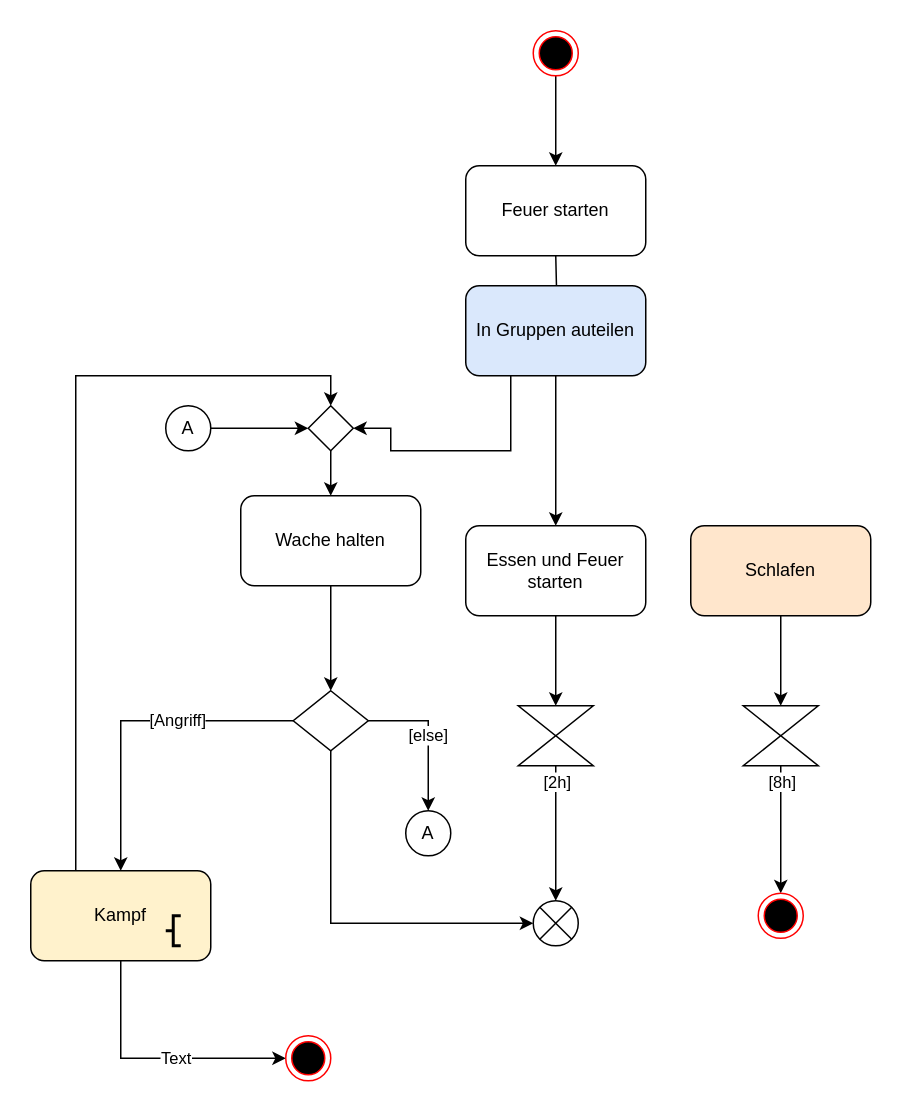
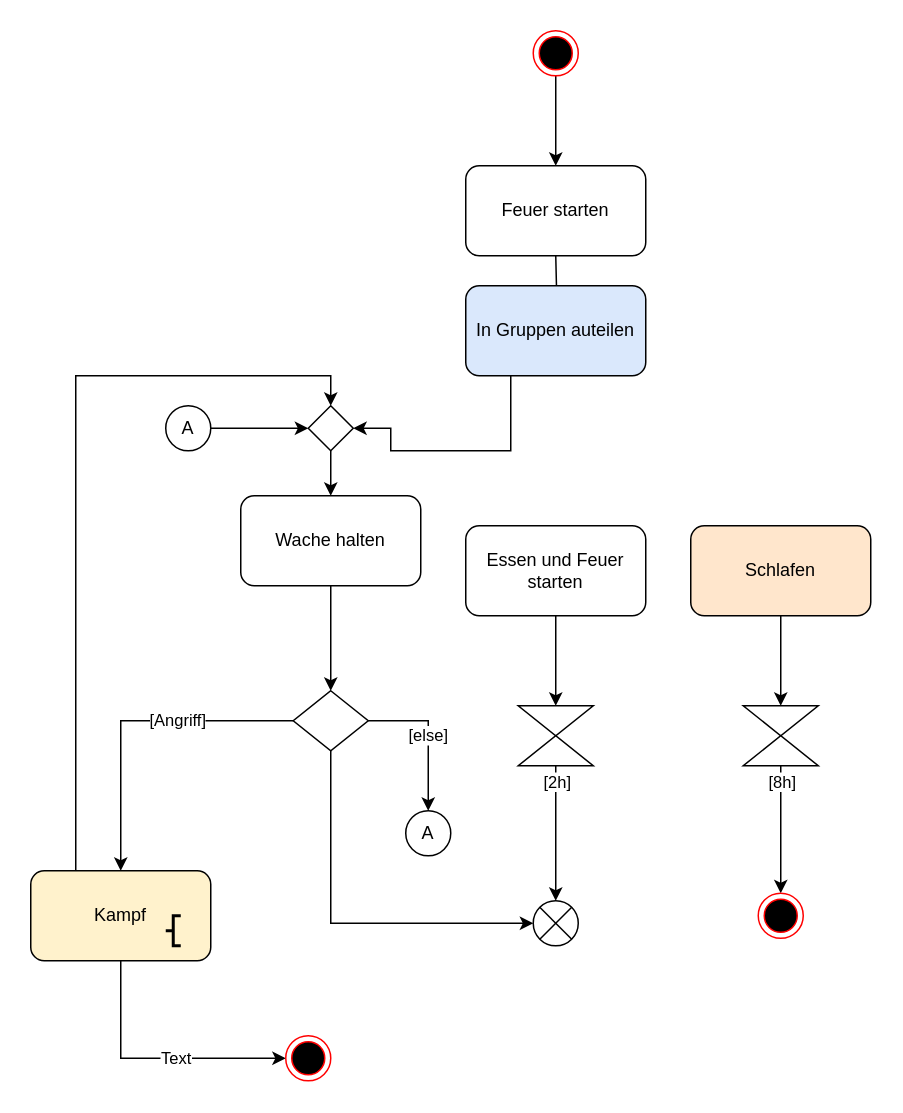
(556, 446) -> none
